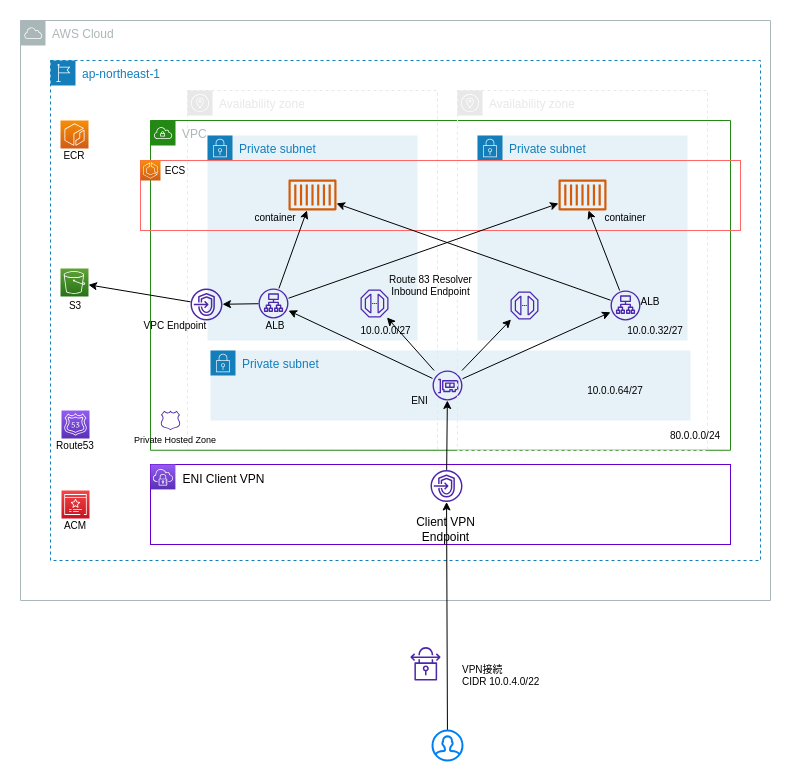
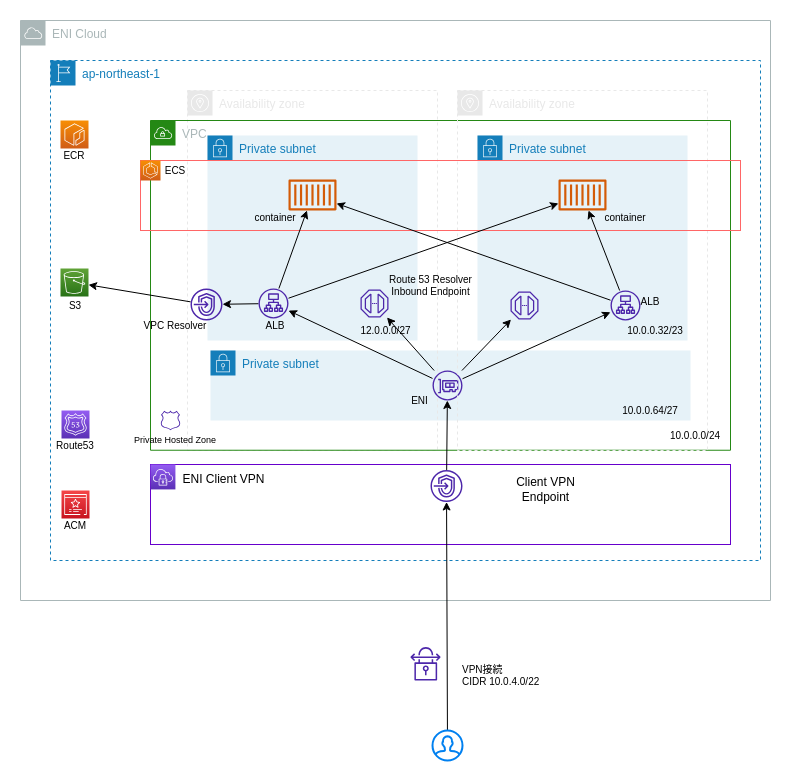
(80, 35) -> (80, 35)
(431, 286) -> (431, 286)
(176, 326) -> (176, 326)
(386, 331) -> (386, 331)
(656, 331) -> (656, 331)
(616, 391) -> (651, 411)
(696, 436) -> (696, 436)
(447, 530) -> (547, 490)
